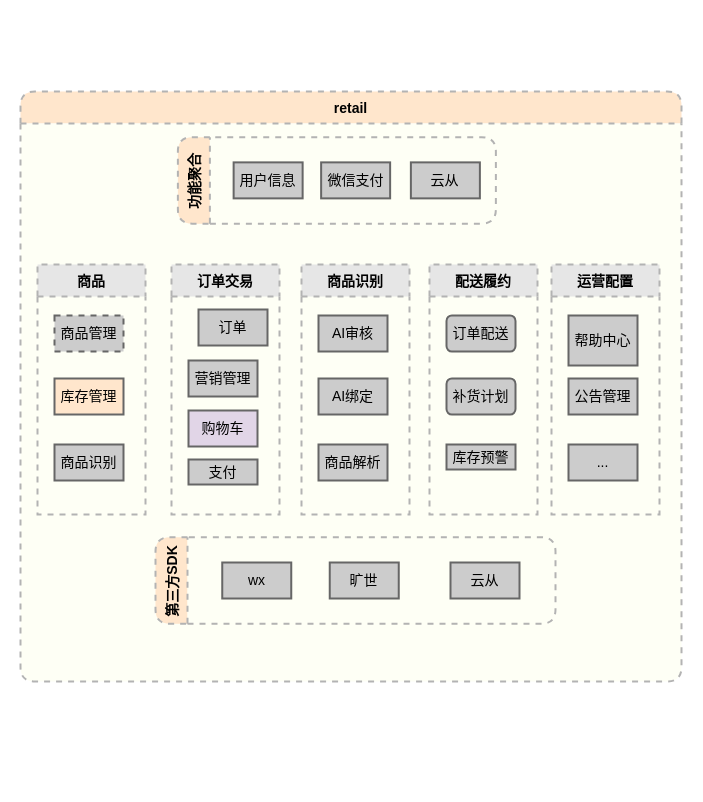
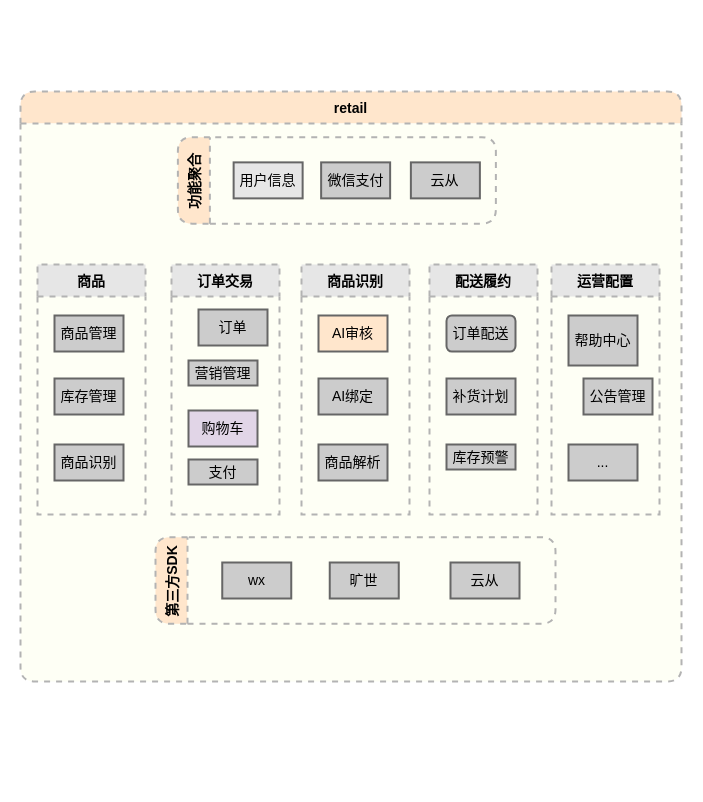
(268, 180) -> (268, 180)
(89, 334) -> (89, 334)
(353, 334) -> (353, 334)
(223, 379) -> (223, 373)
(89, 397) -> (89, 397)
(481, 397) -> (481, 397)
(603, 397) -> (618, 397)
